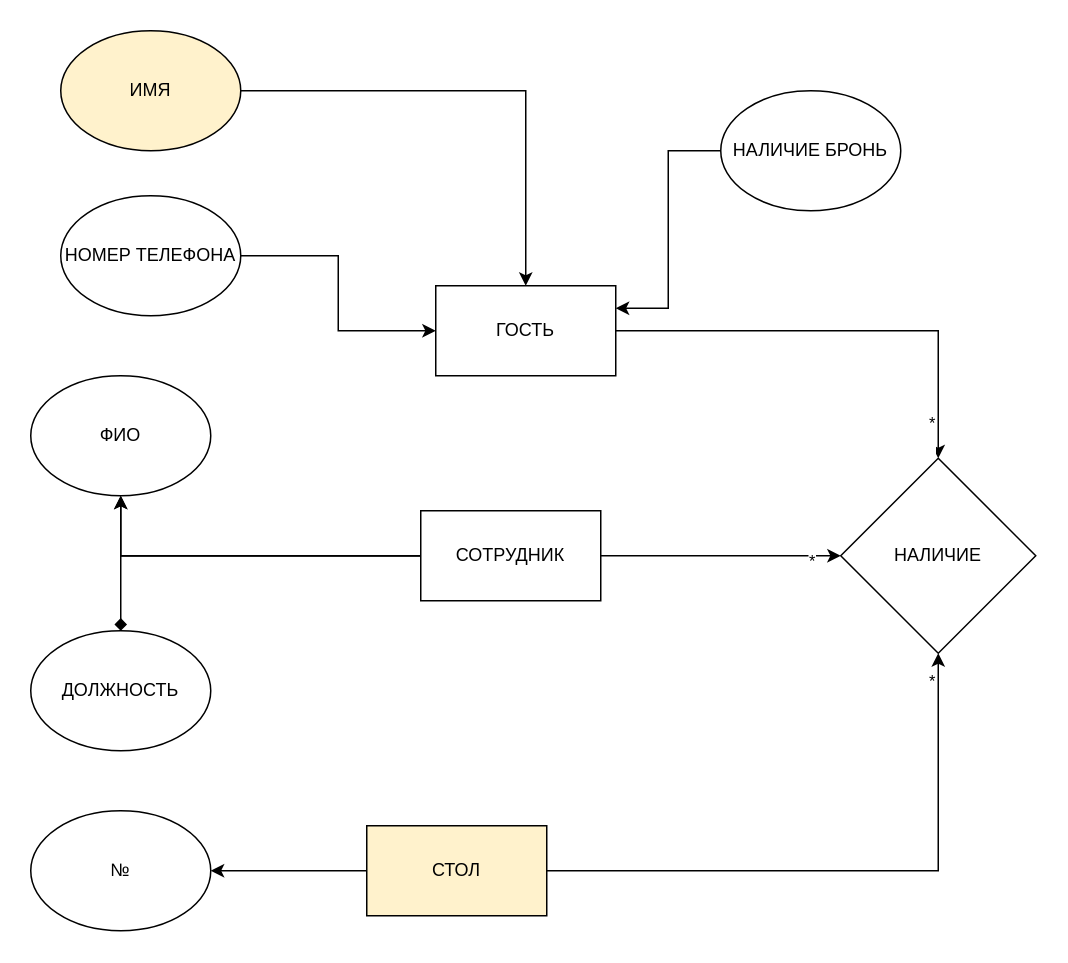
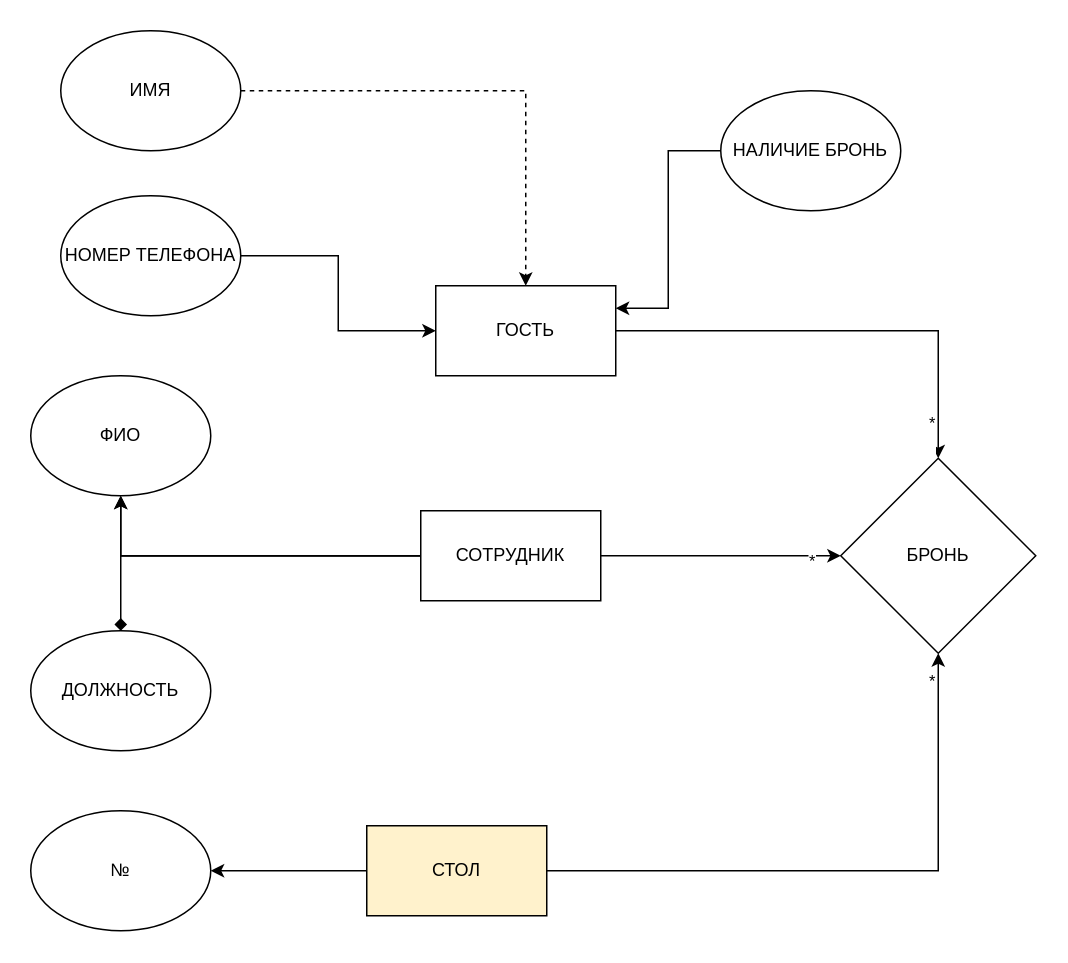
(151, 91) -> (151, 91)
(476, 91) -> (476, 91)
(938, 556) -> (938, 556)
